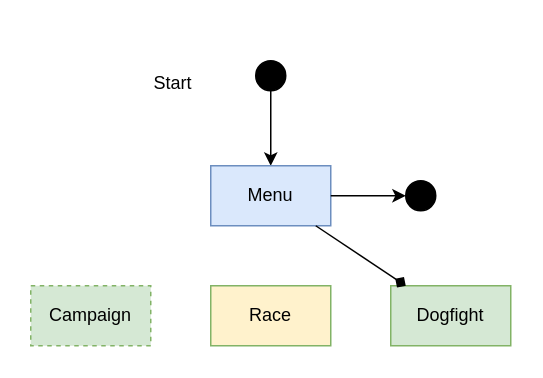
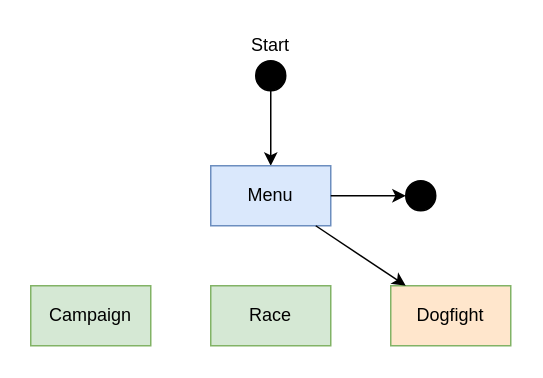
(173, 83) -> (271, 46)
(395, 279) -> (396, 279)
(91, 316) -> (91, 316)
(271, 316) -> (271, 316)
(451, 316) -> (451, 316)
